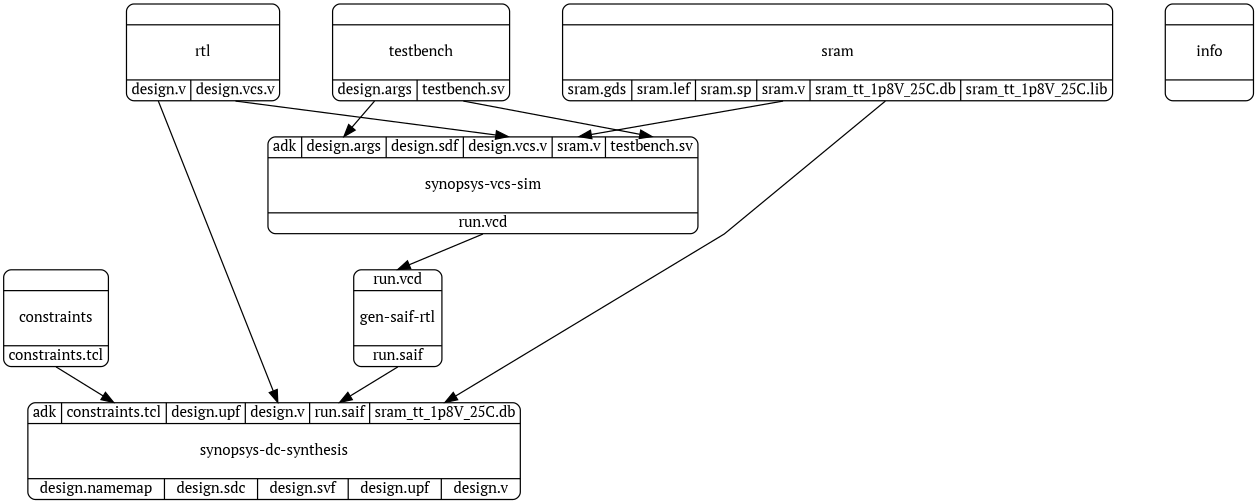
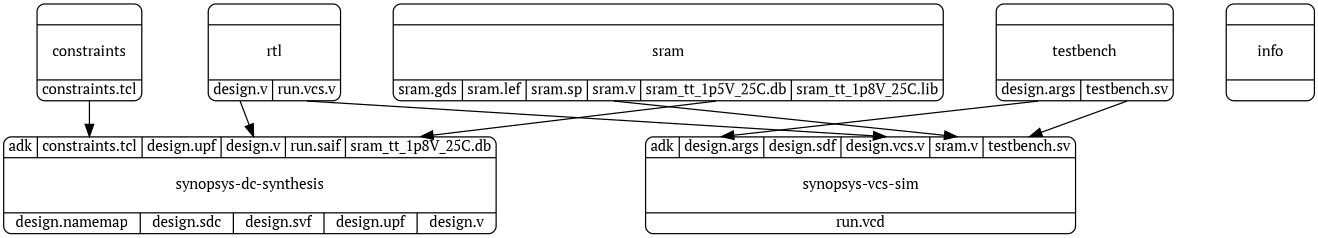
(235, 90) -> (307, 90)
(885, 90) -> (716, 90)
(398, 318) -> none
